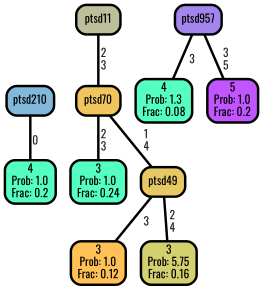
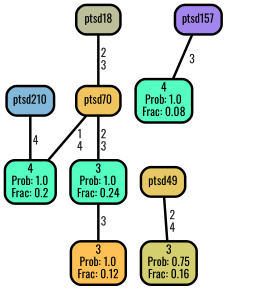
(98, 20) -> (98, 20)
(198, 20) -> (198, 20)
(164, 101) -> (164, 101)
(233, 101) -> none
(34, 141) -> (34, 141)
(131, 141) -> (67, 138)
(133, 219) -> (98, 223)
(169, 263) -> (169, 263)
